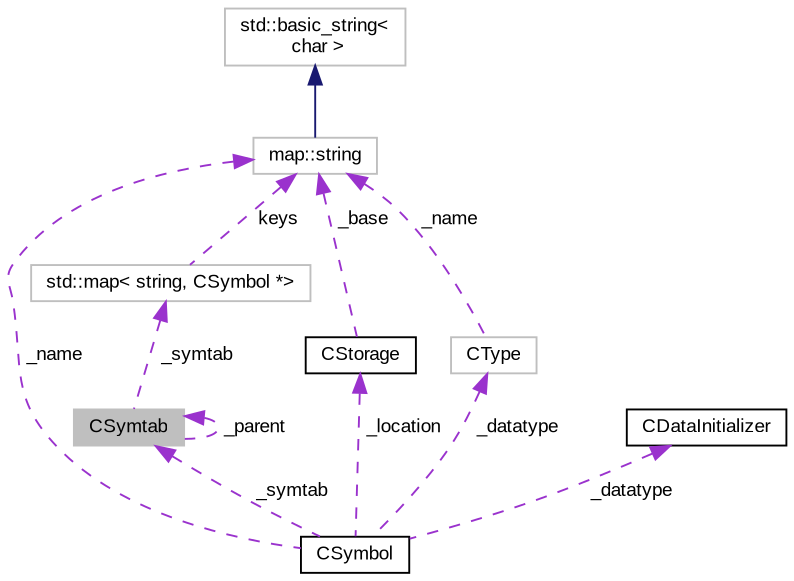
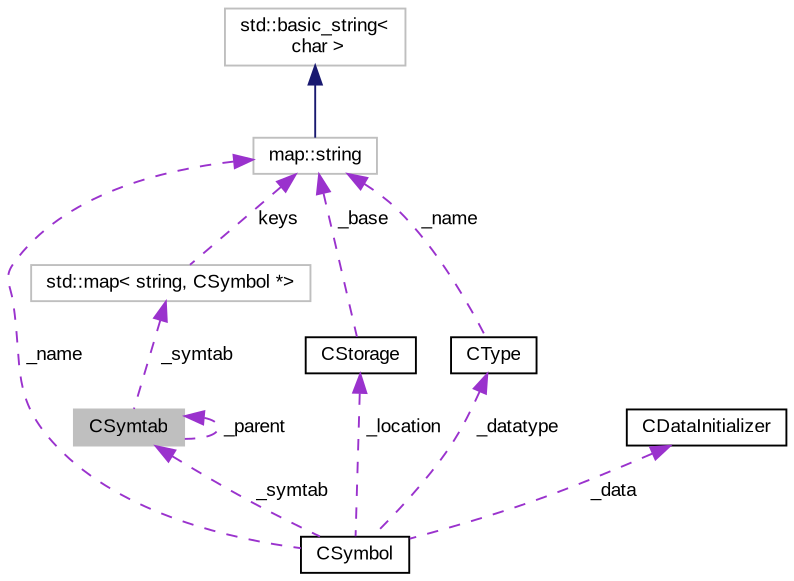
(494, 355) -> (494, 355)
(629, 491) -> (612, 491)
